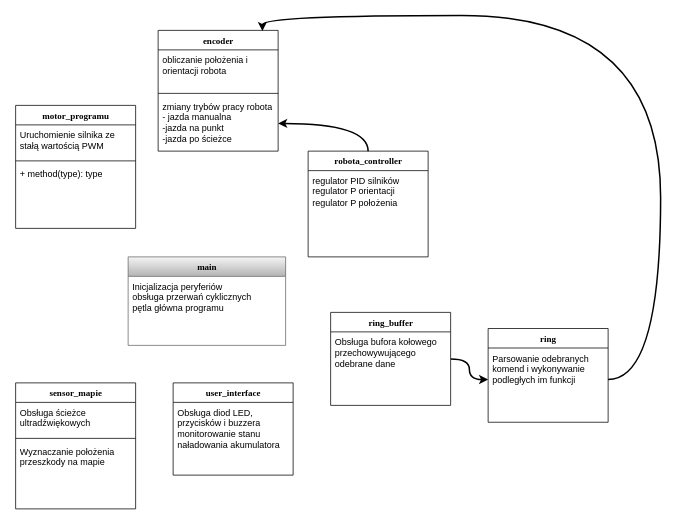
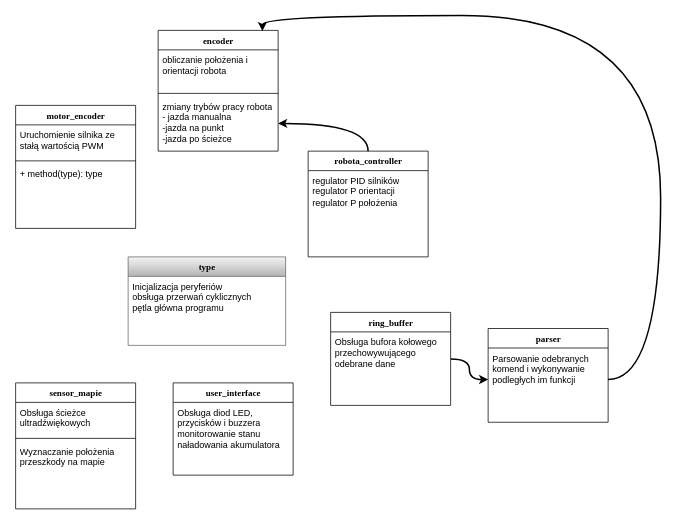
(76, 116) -> (76, 116)
(207, 268) -> (207, 268)
(548, 340) -> (548, 340)
